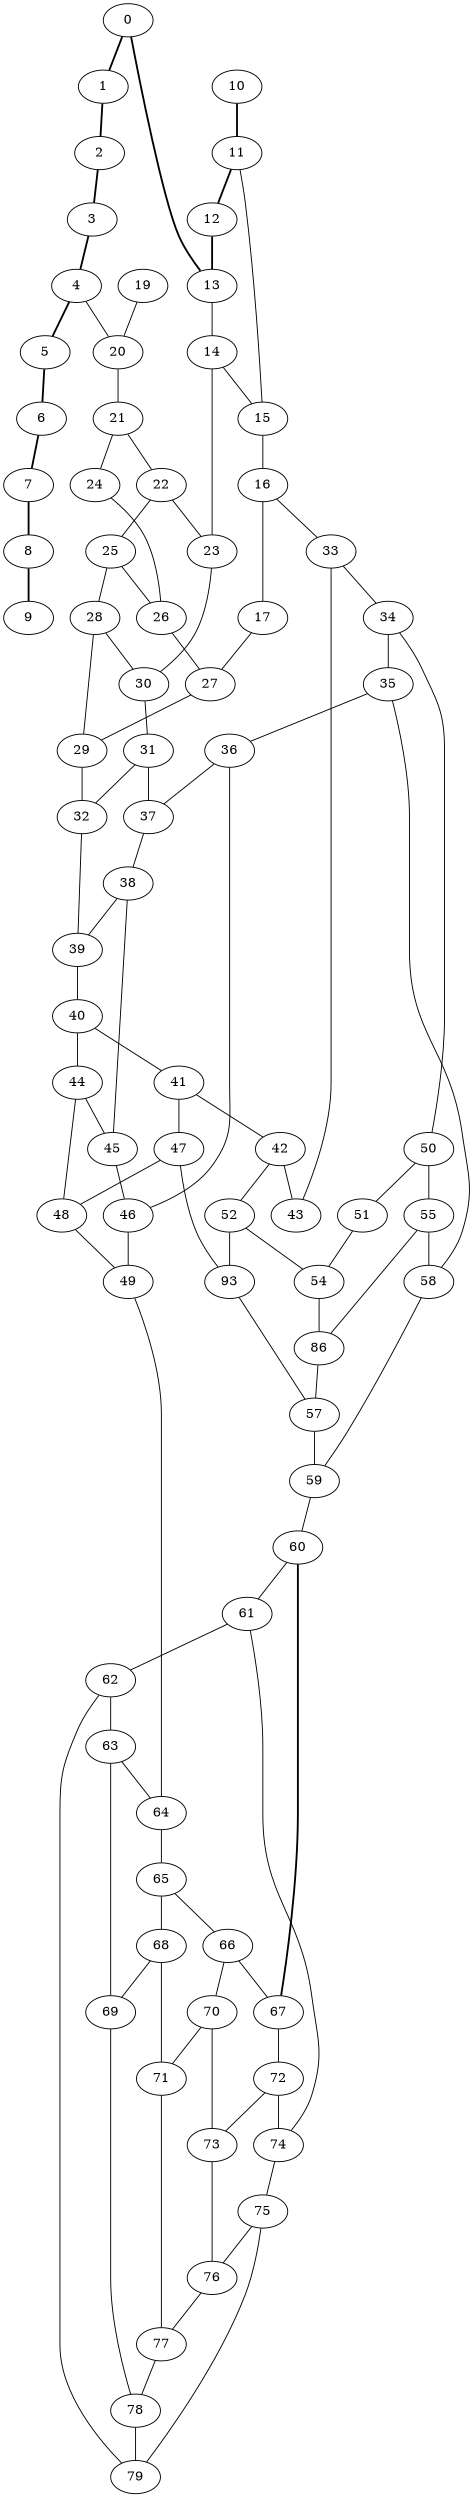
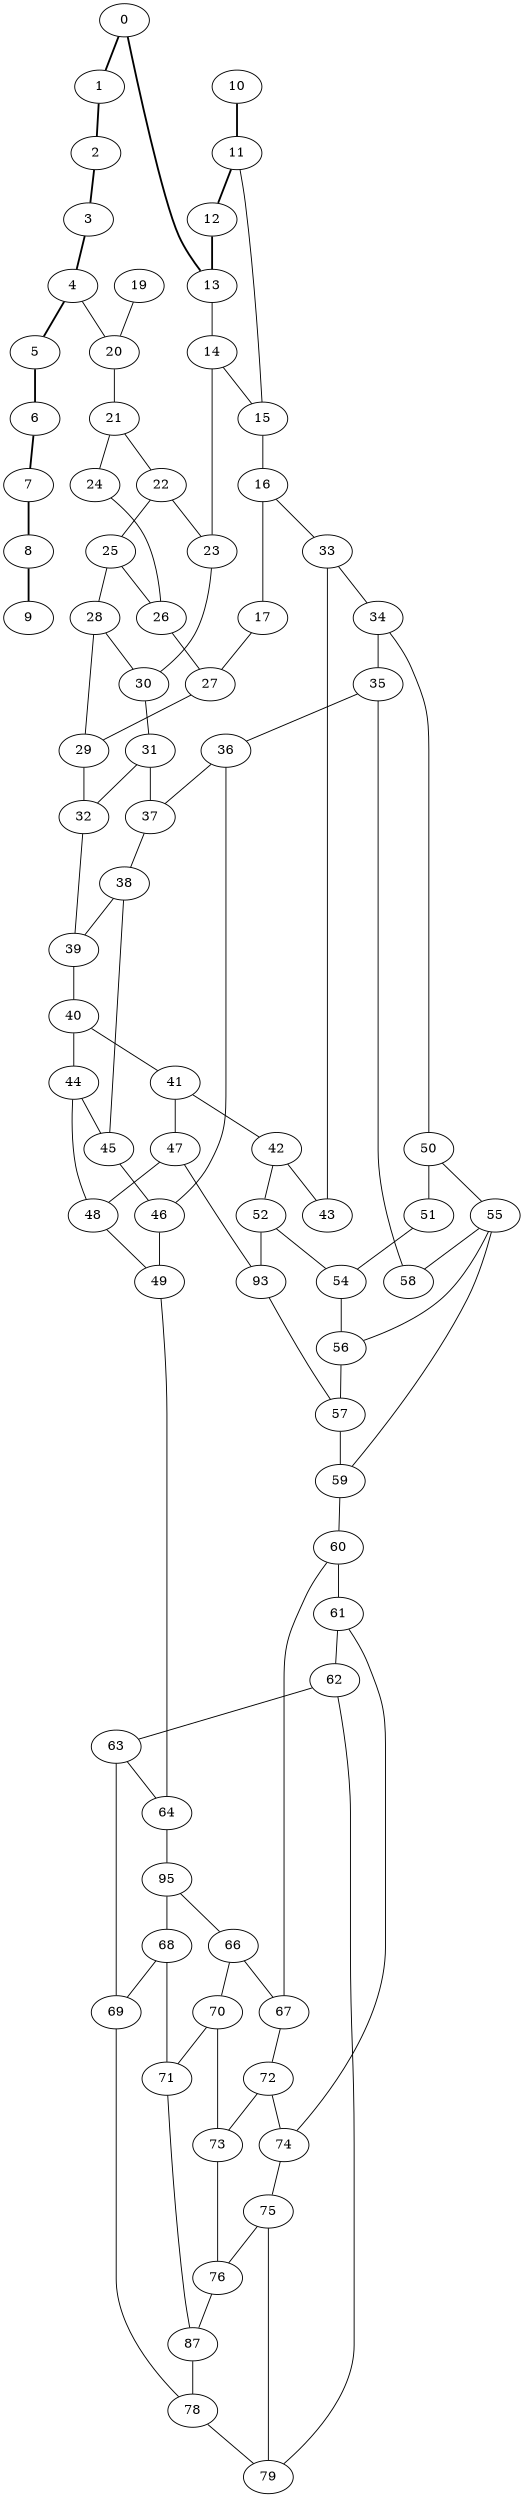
(319, 1348) -> (341, 1348)
(376, 1383) -> (434, 1356)
(298, 1780) -> (284, 1774)
(161, 1879) -> (167, 1879)
(161, 2344) -> (193, 2344)
